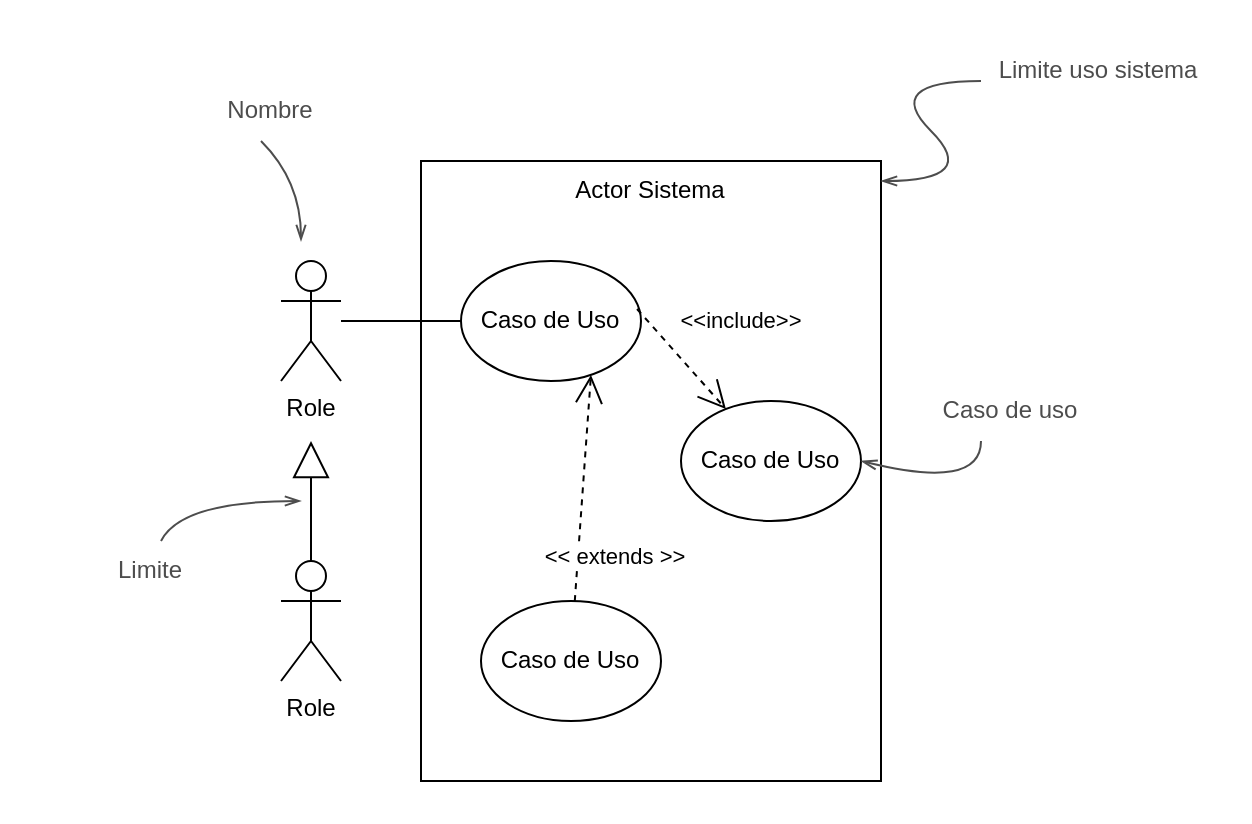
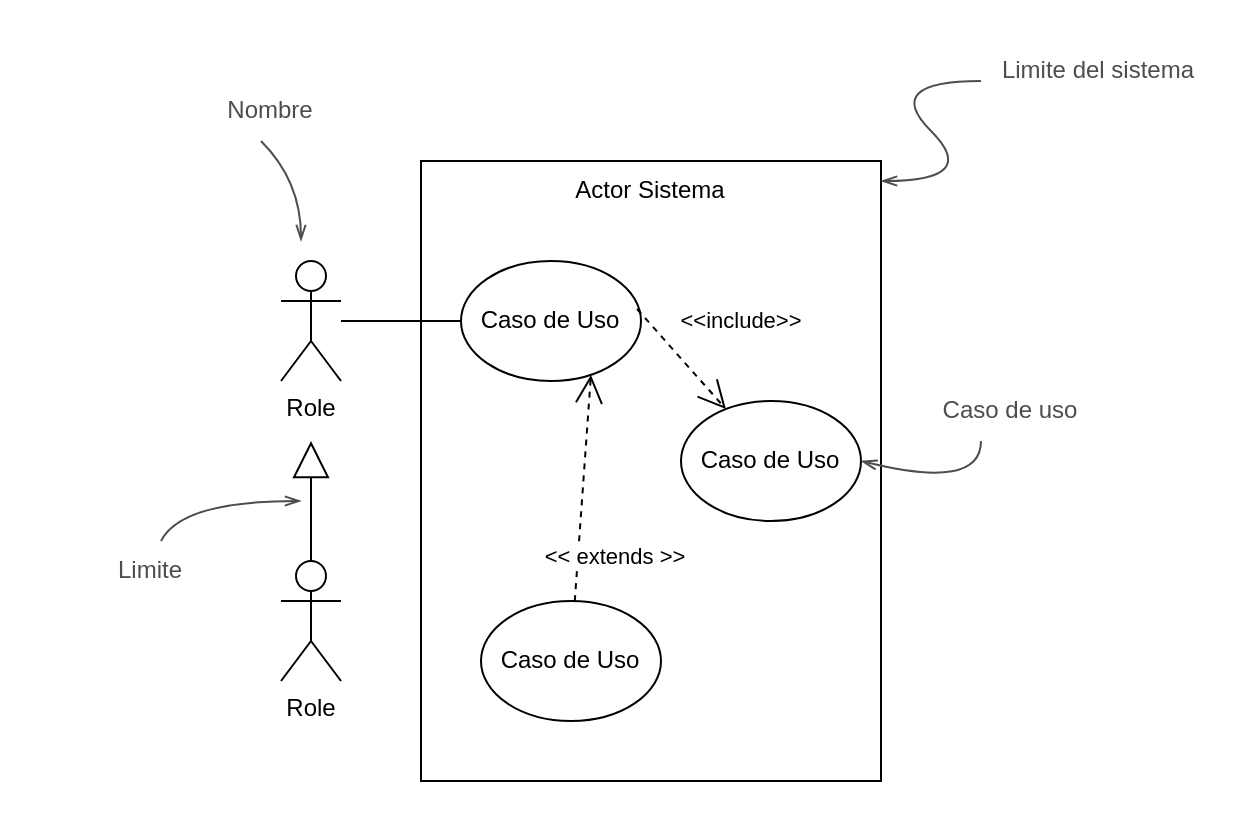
(1099, 71) -> (1099, 71)
